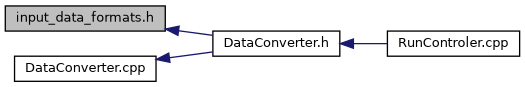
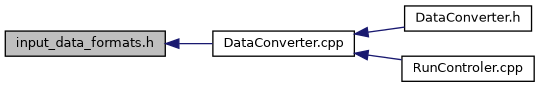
(196, 33) -> (196, 44)
(370, 44) -> (385, 57)
